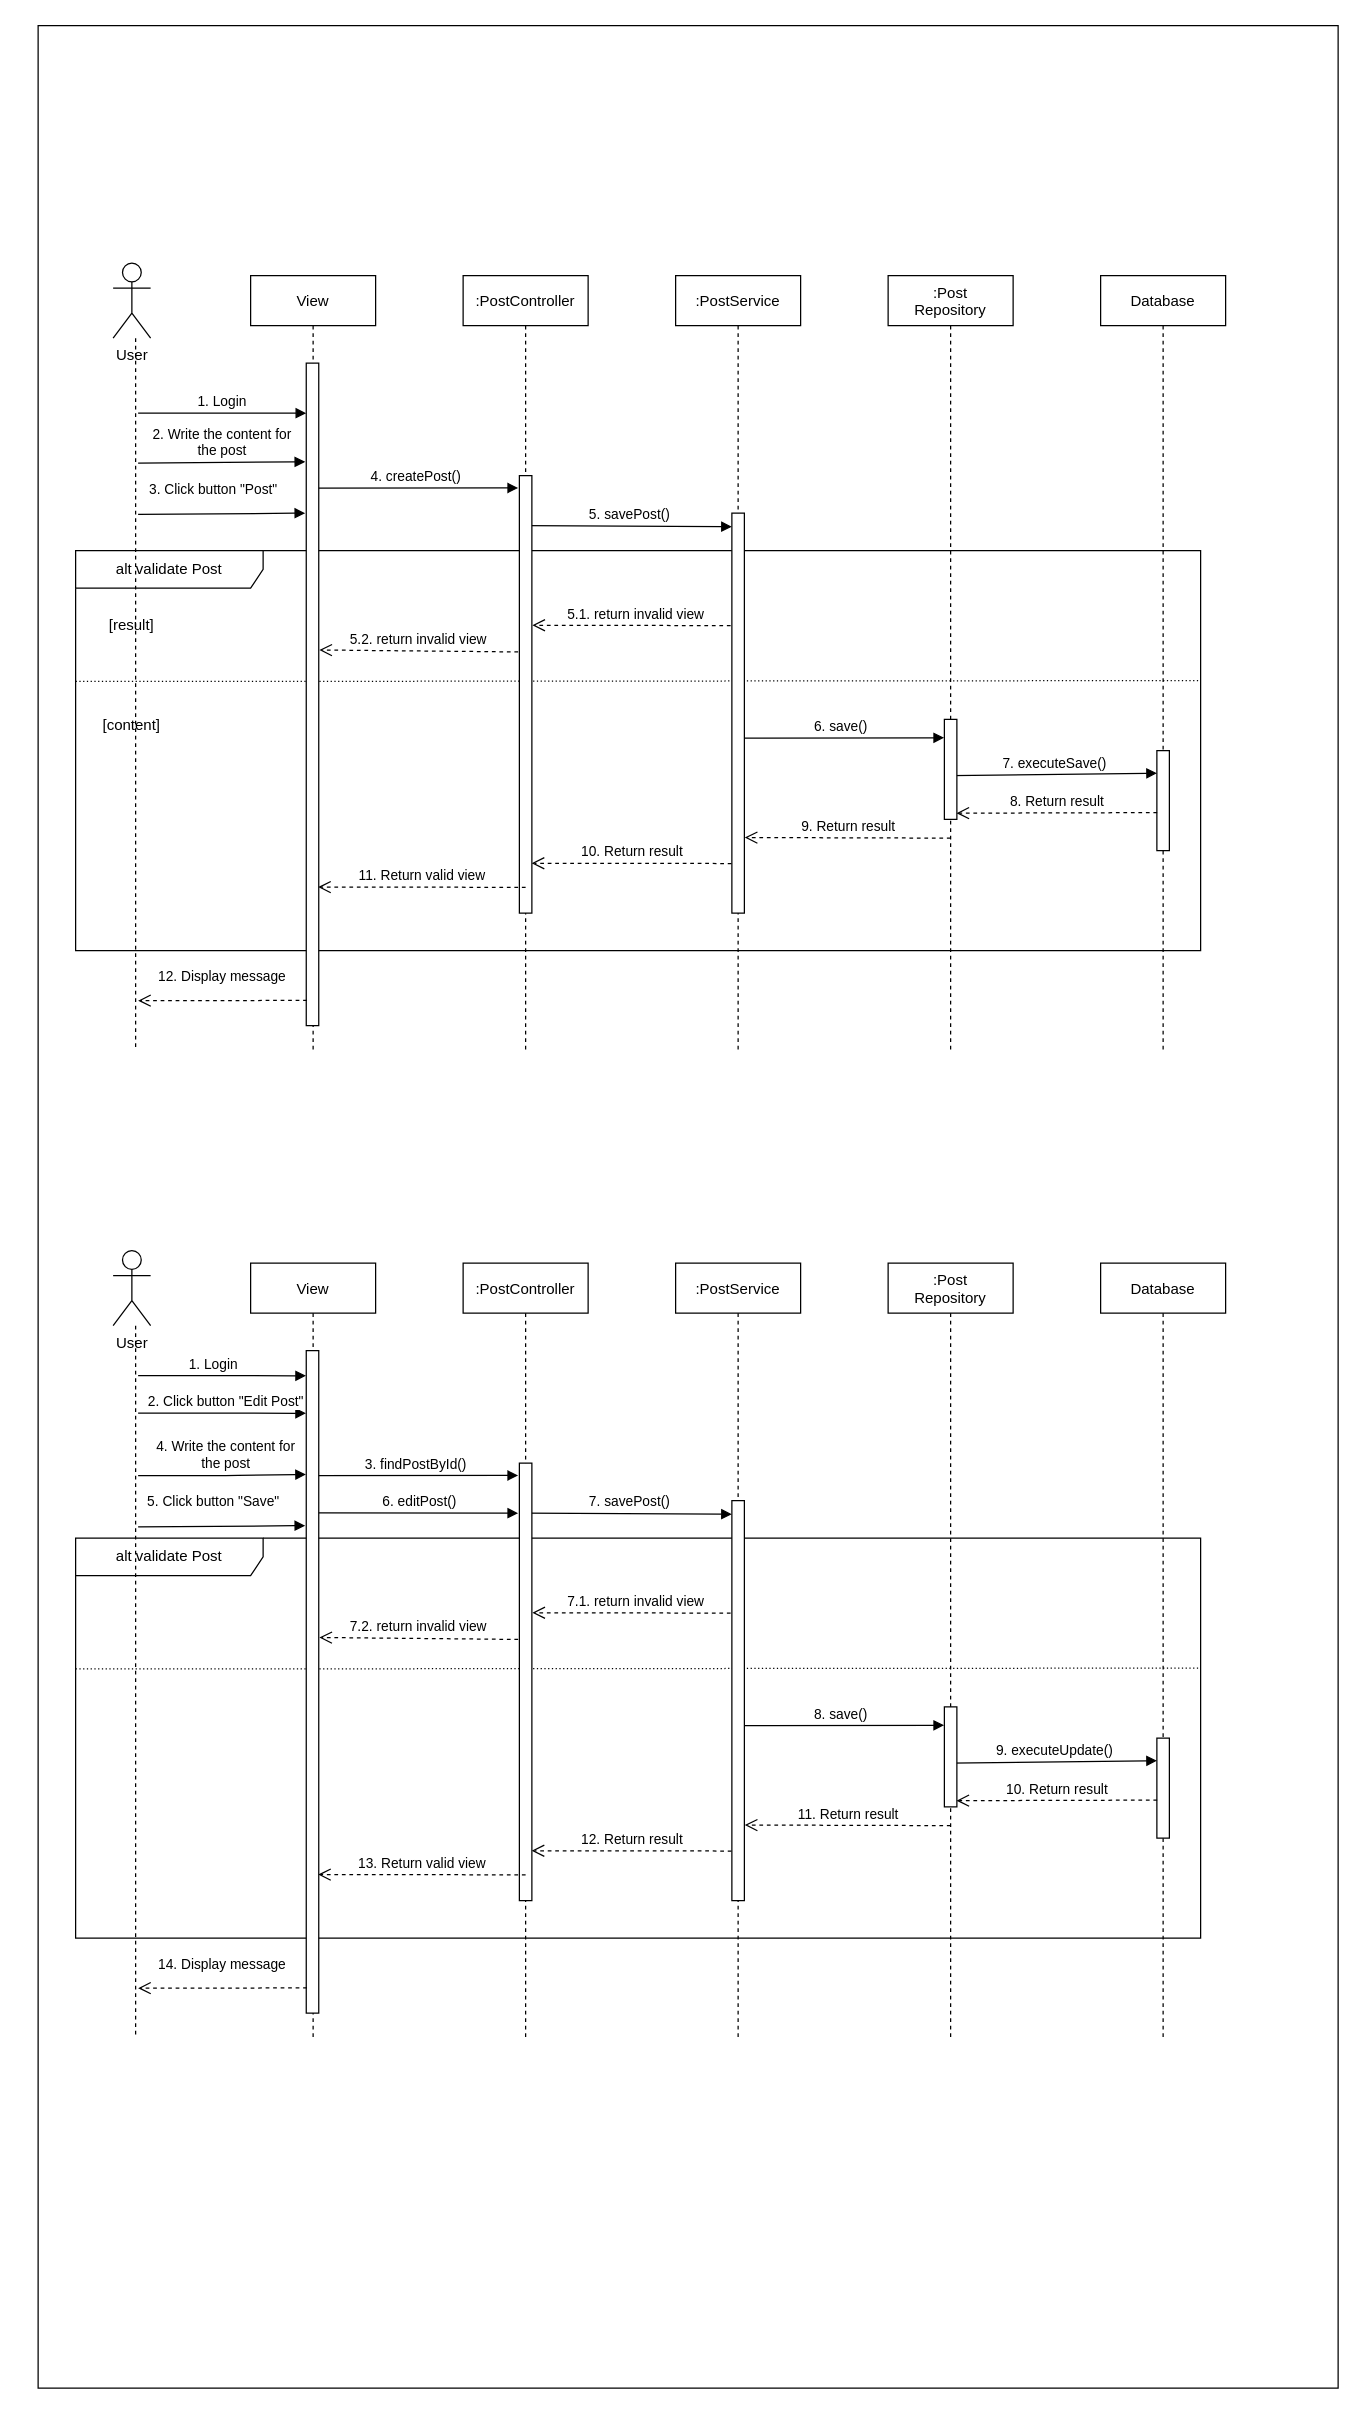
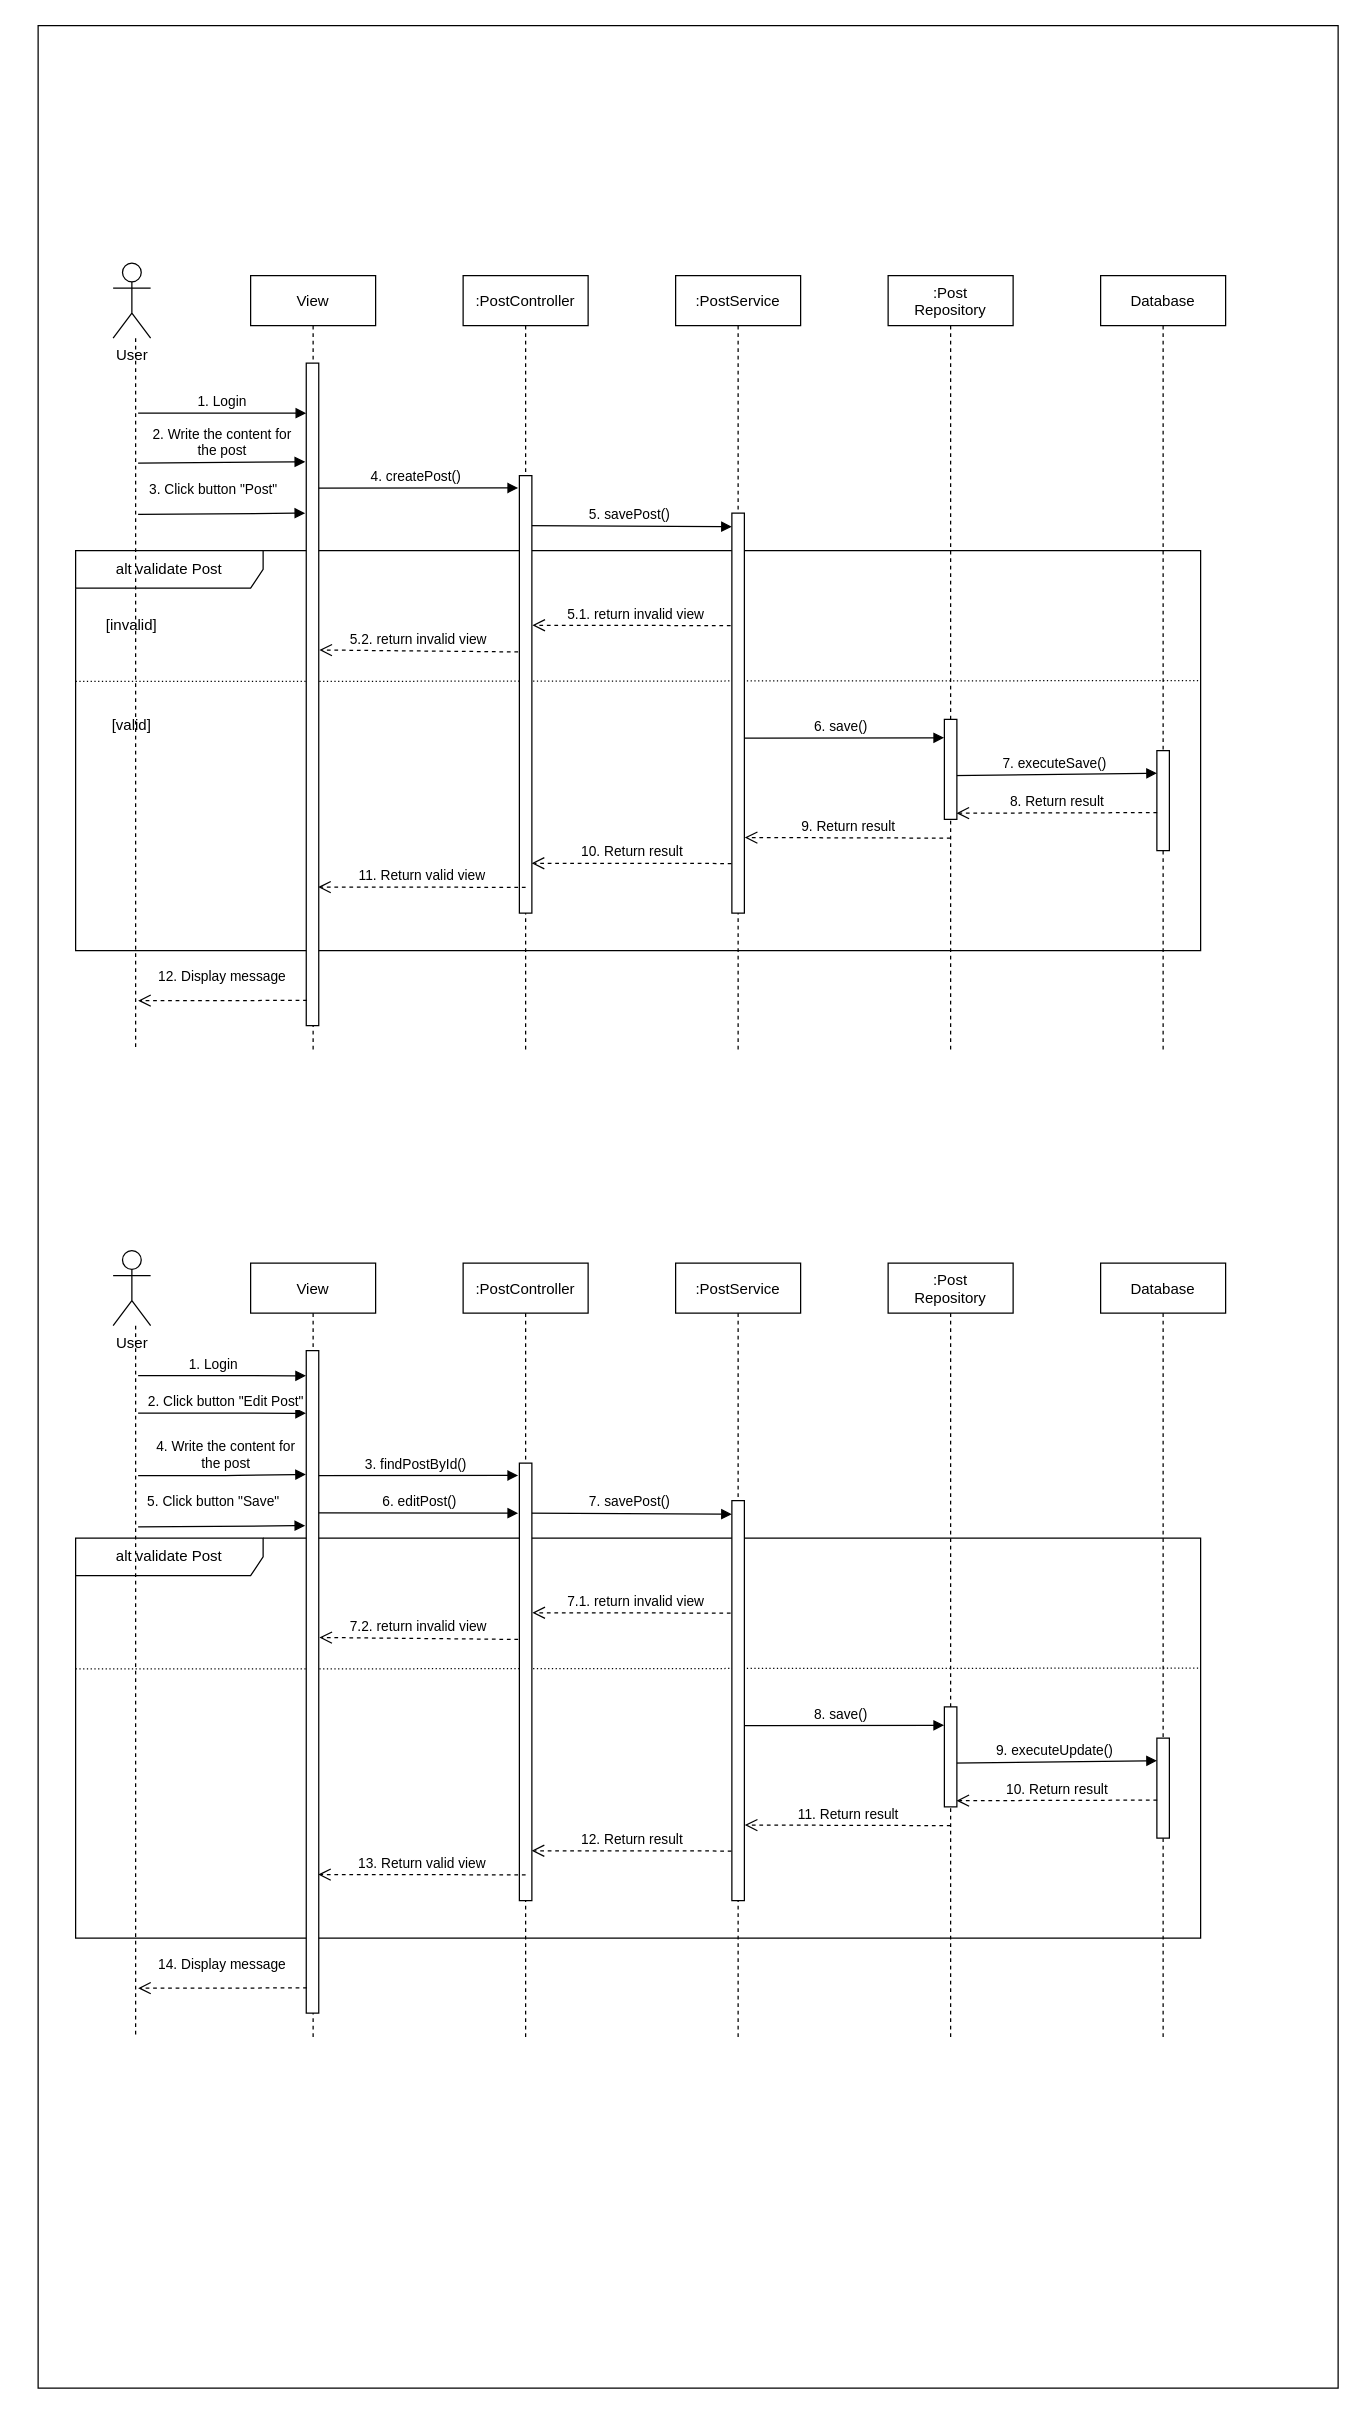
(132, 626) -> (132, 626)
(132, 726) -> (132, 726)
